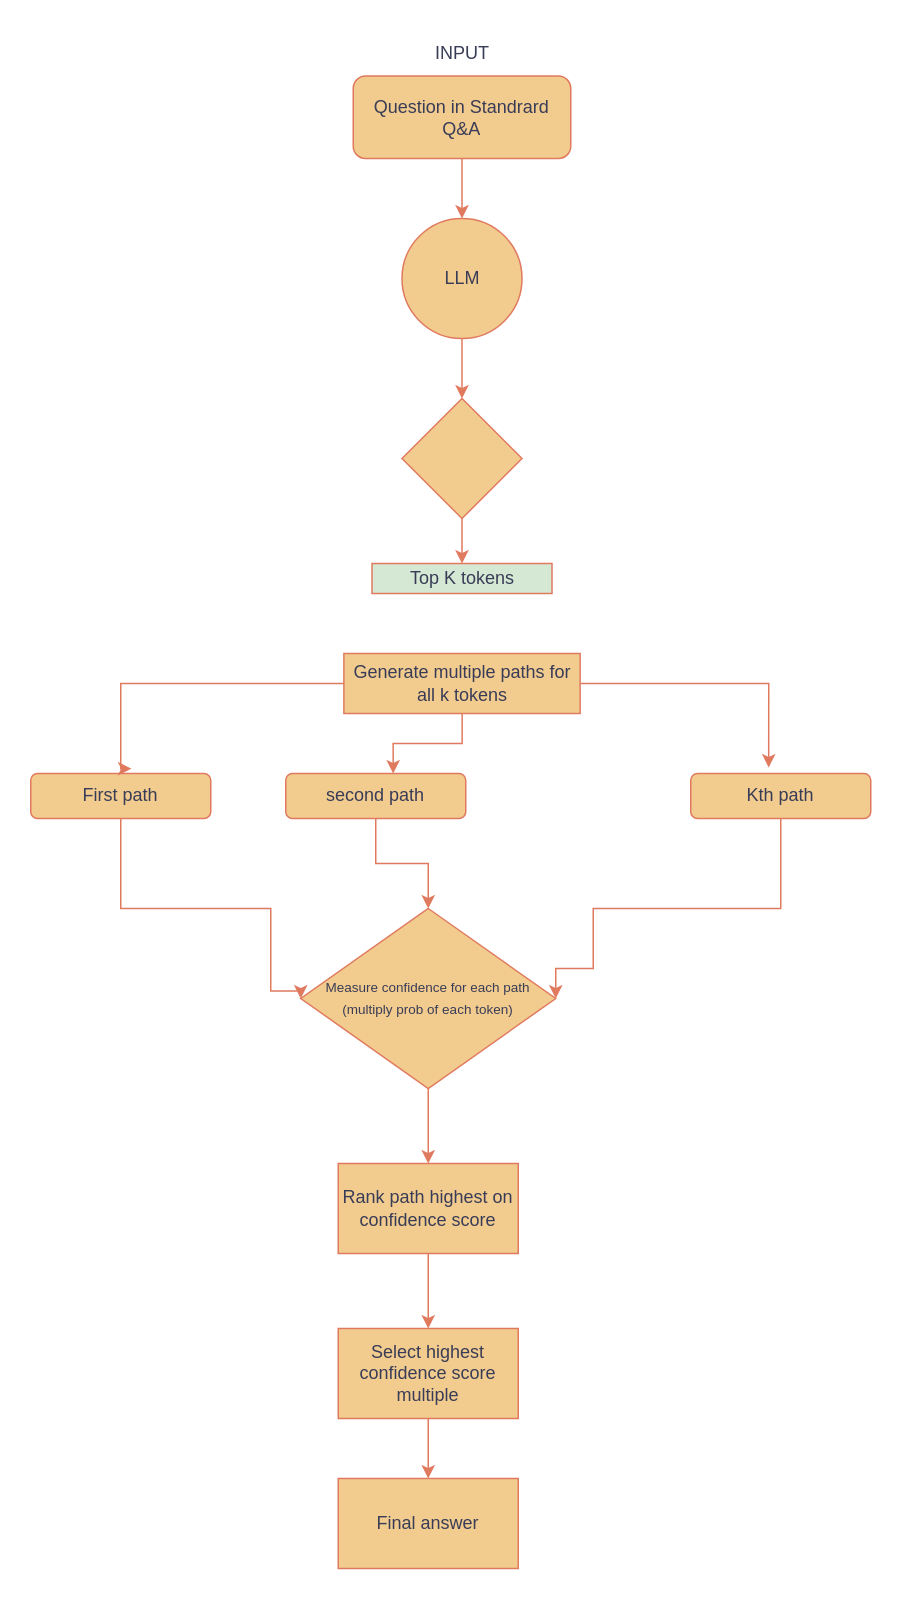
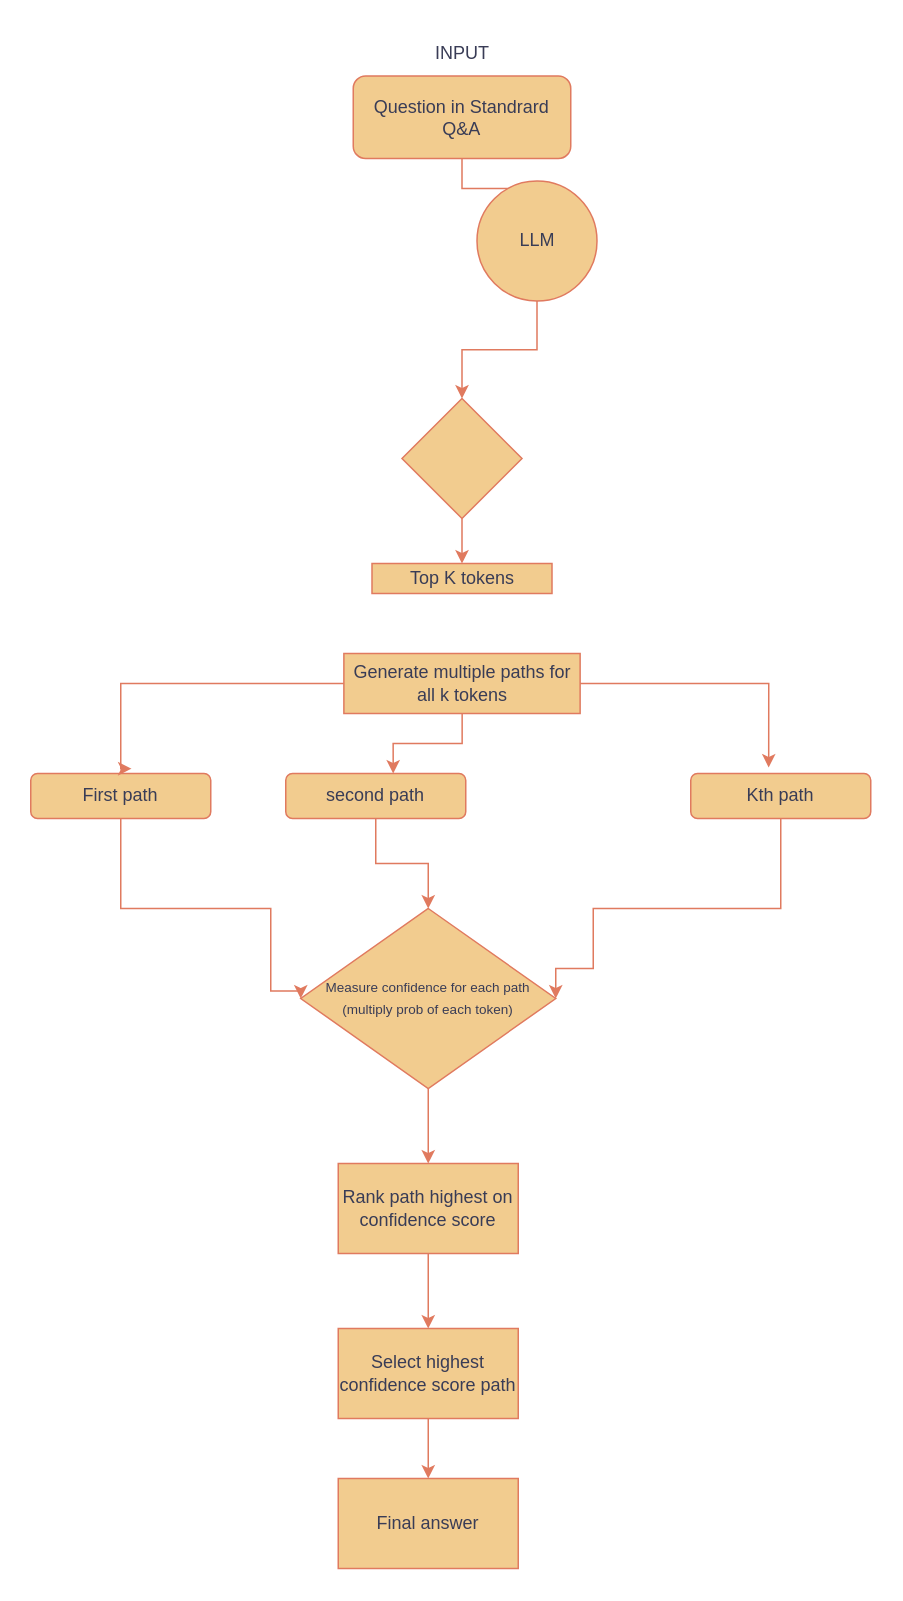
(462, 278) -> (537, 241)
(462, 578) -> (462, 578)
(428, 1373) -> (428, 1373)
